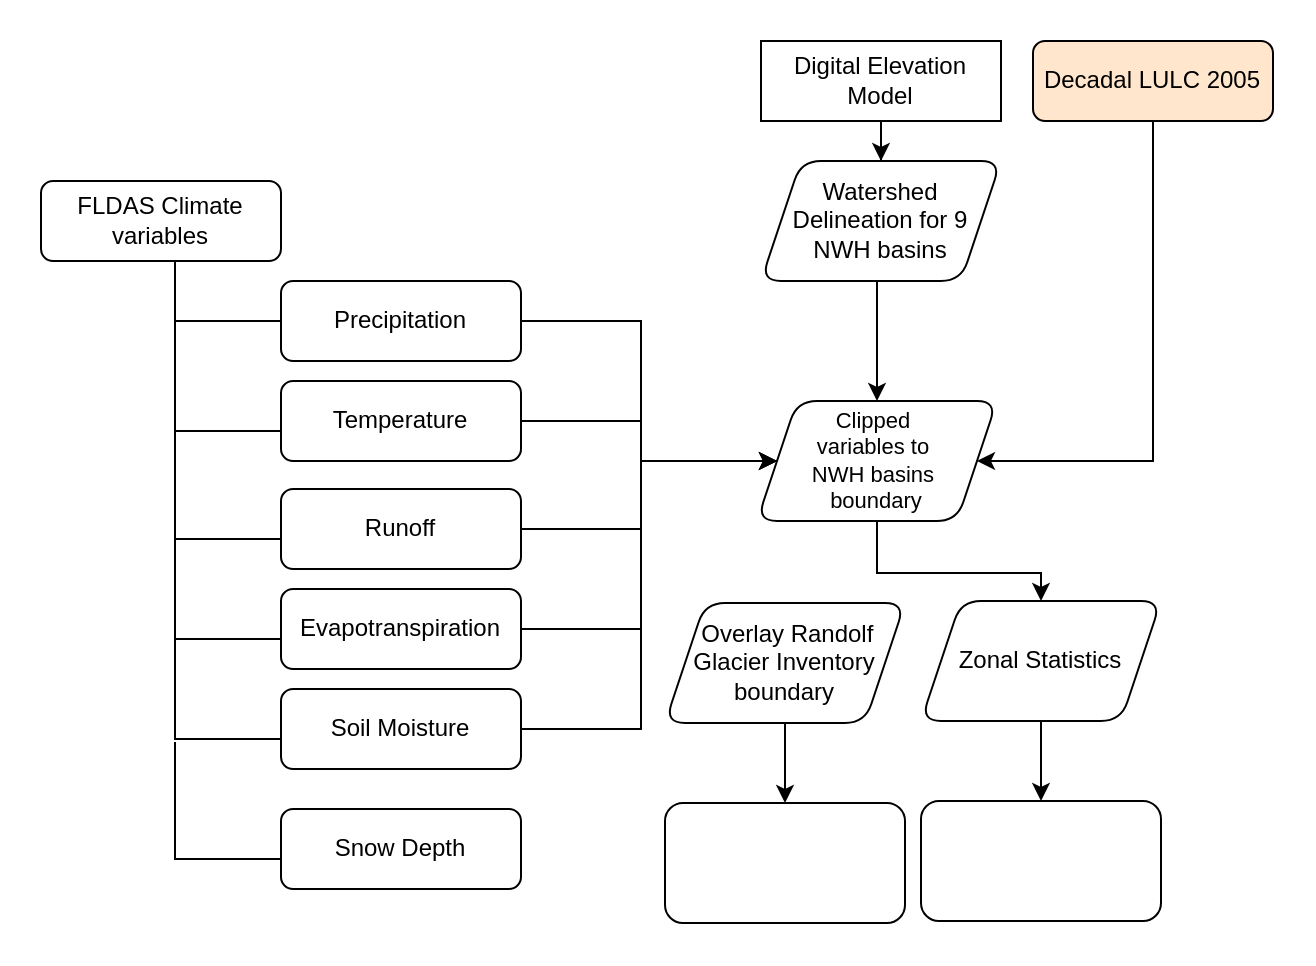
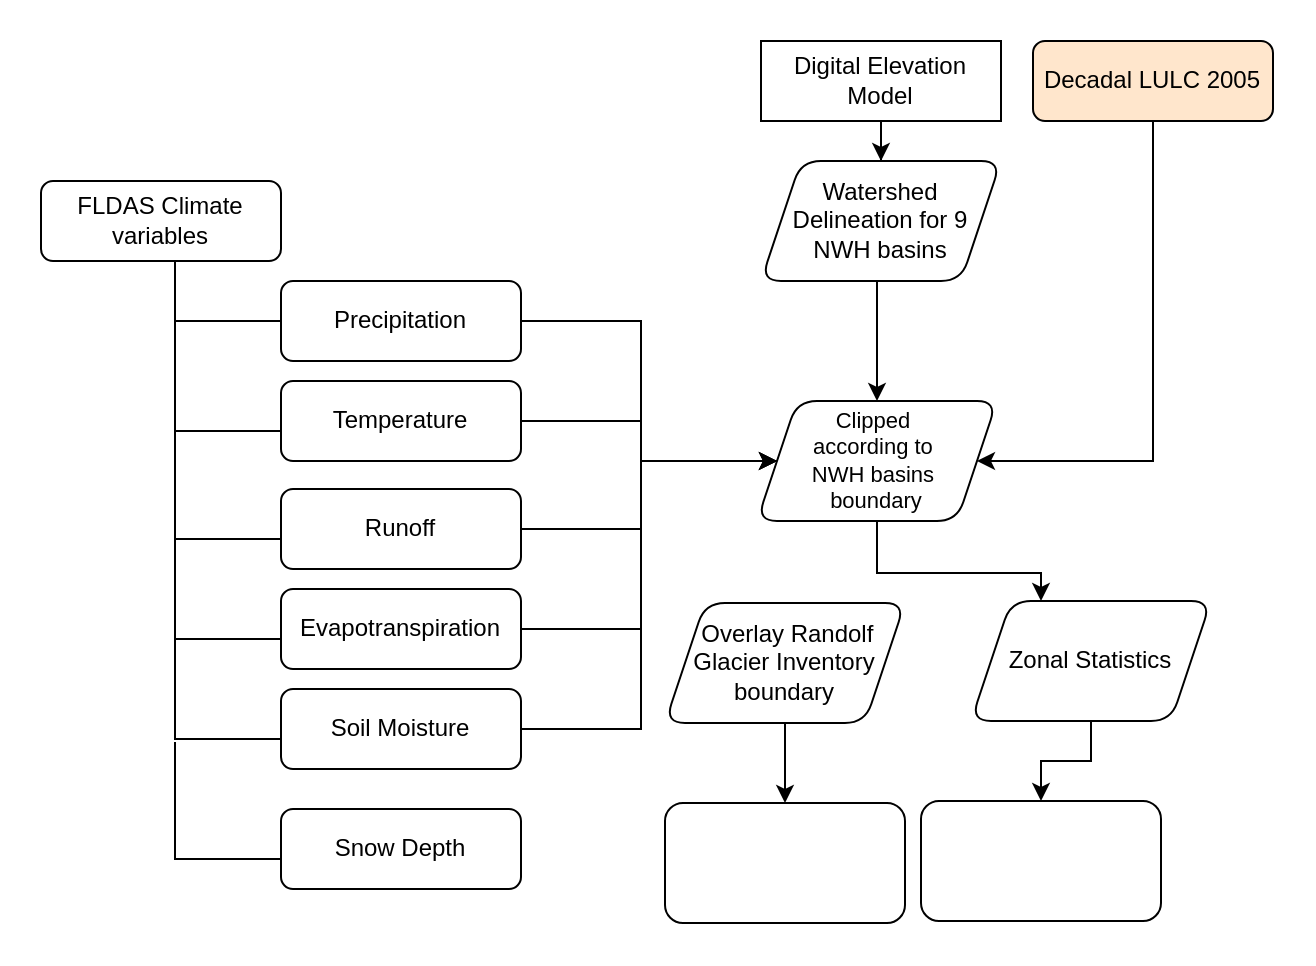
(877, 461) -> (877, 461)
(1041, 661) -> (1091, 661)
